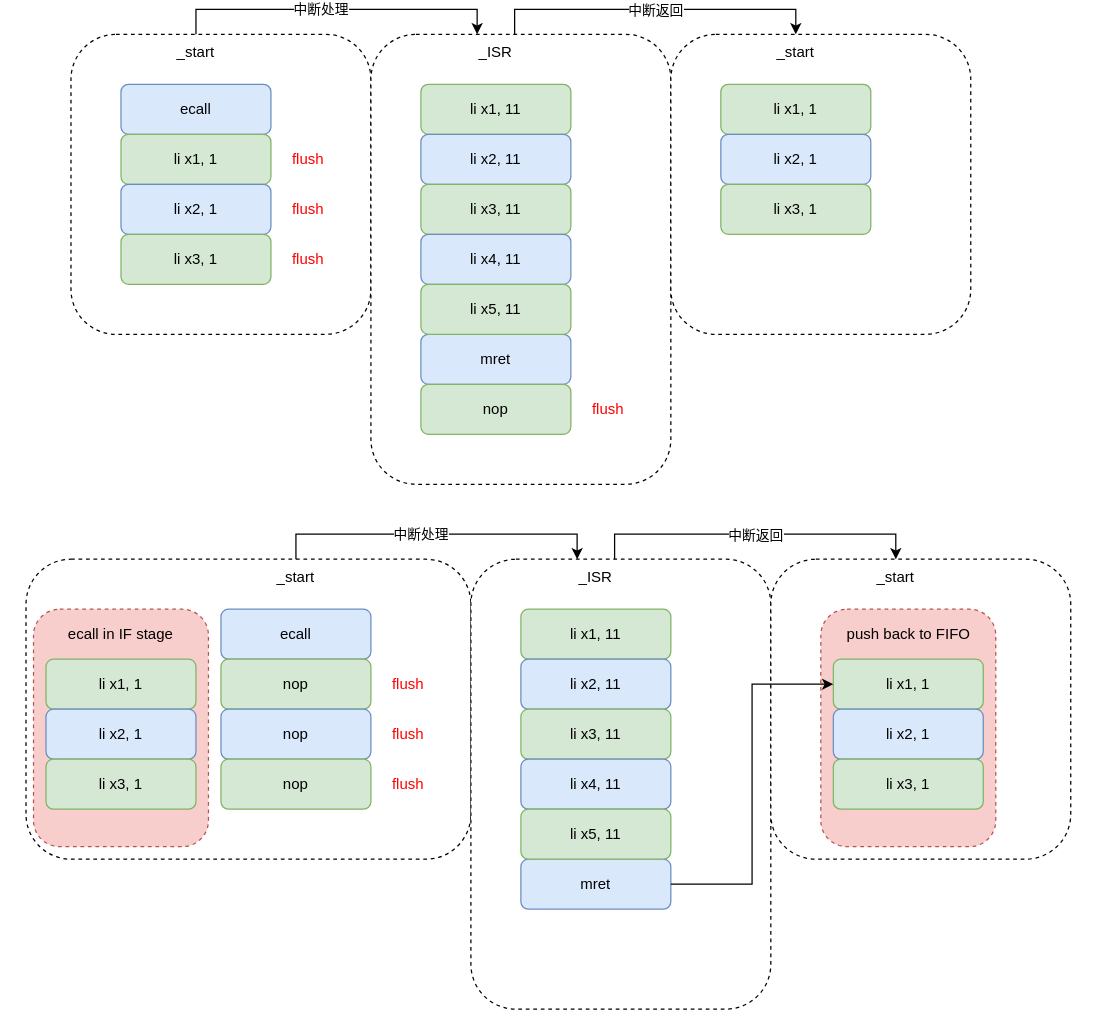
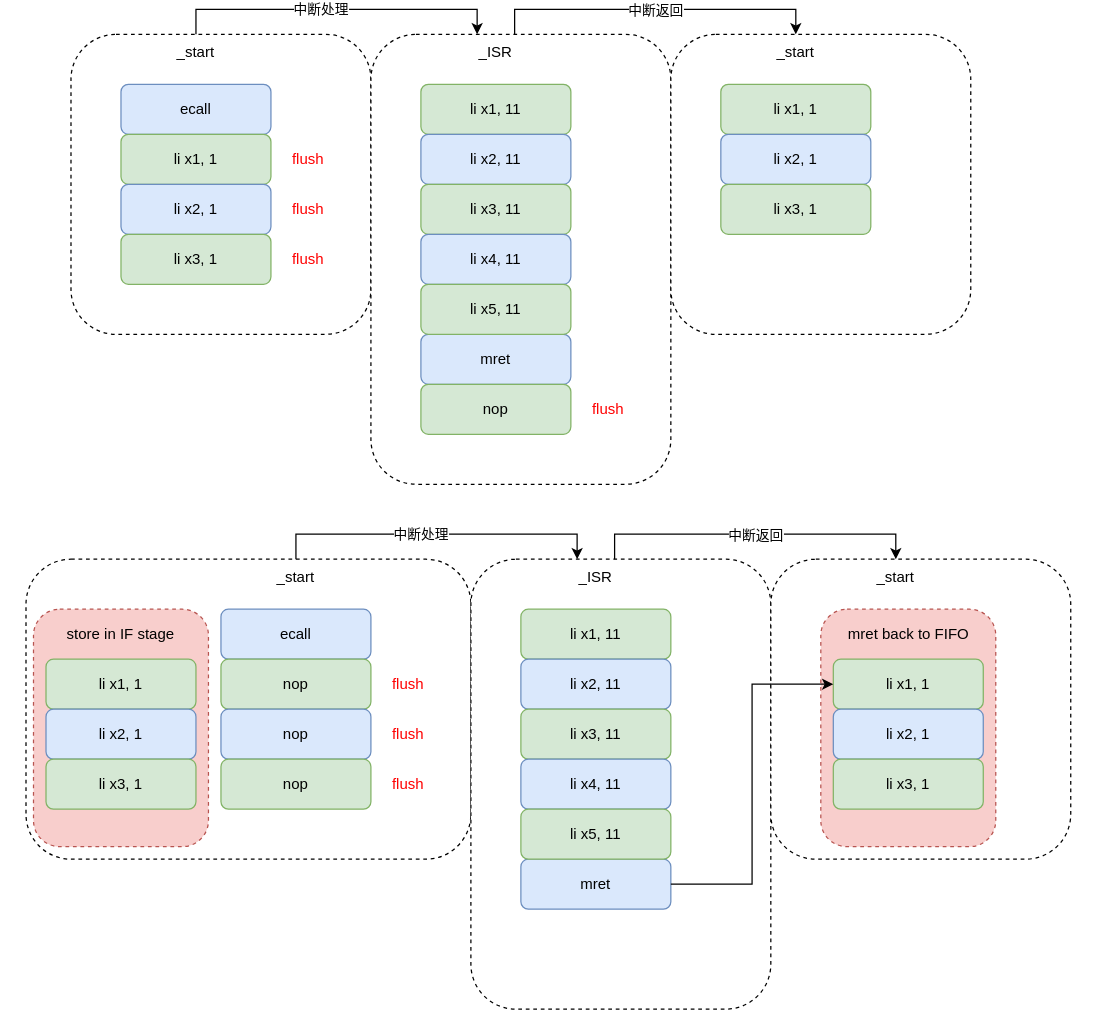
(121, 634) -> (121, 634)
(909, 634) -> (909, 634)
